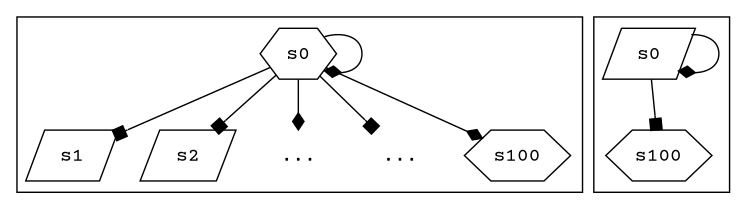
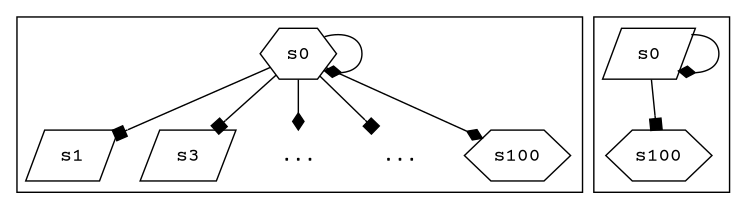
(188, 156) -> (188, 156)
